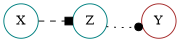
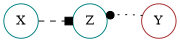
(121, 27) -> (128, 15)
